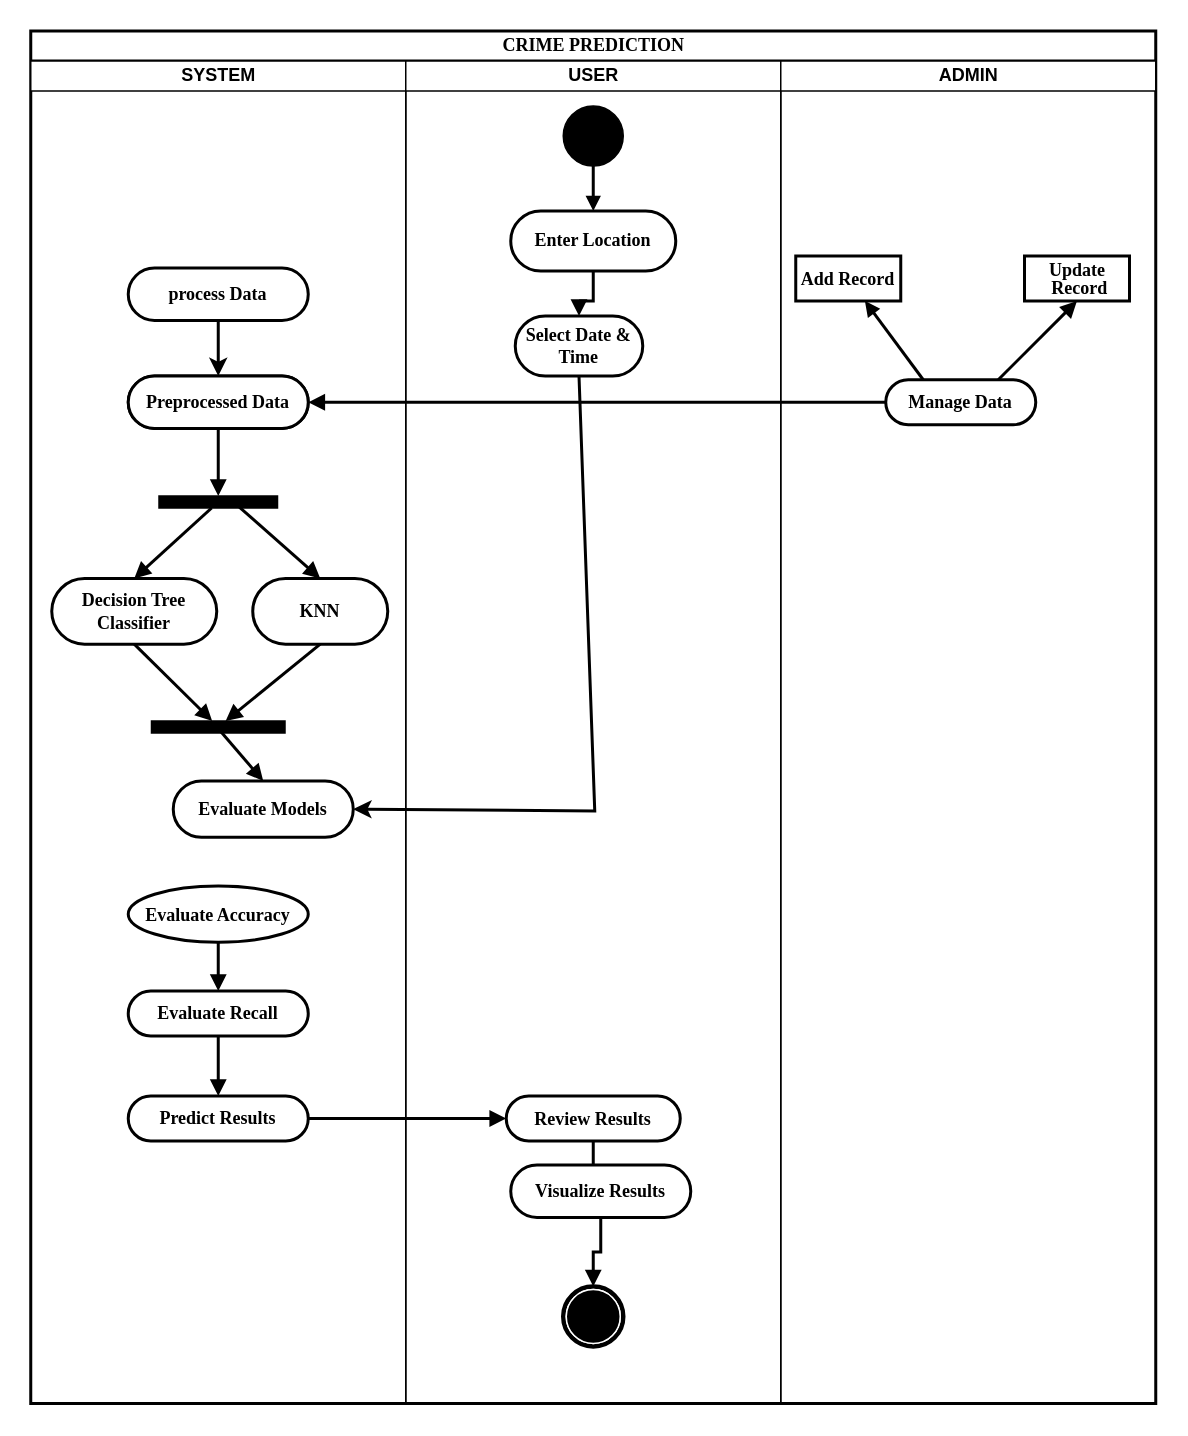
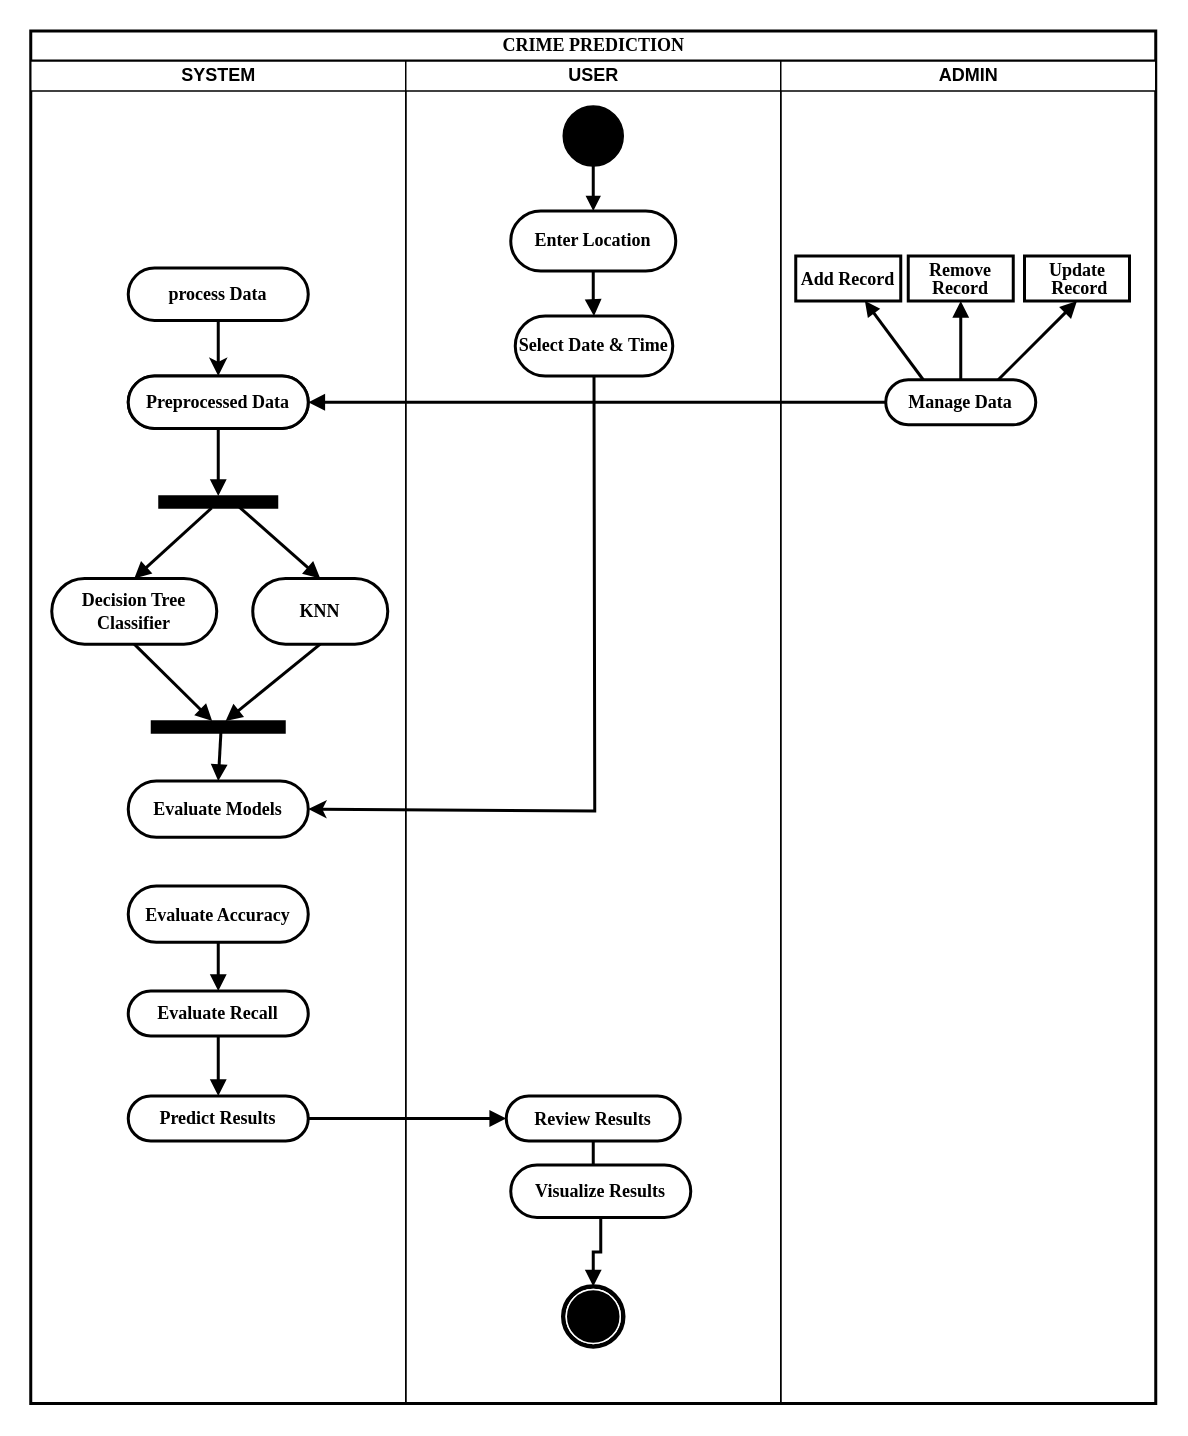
none -> (961, 278)
(579, 346) -> (594, 346)
none -> (961, 347)
(263, 809) -> (218, 809)
(218, 914) -> (218, 914)
